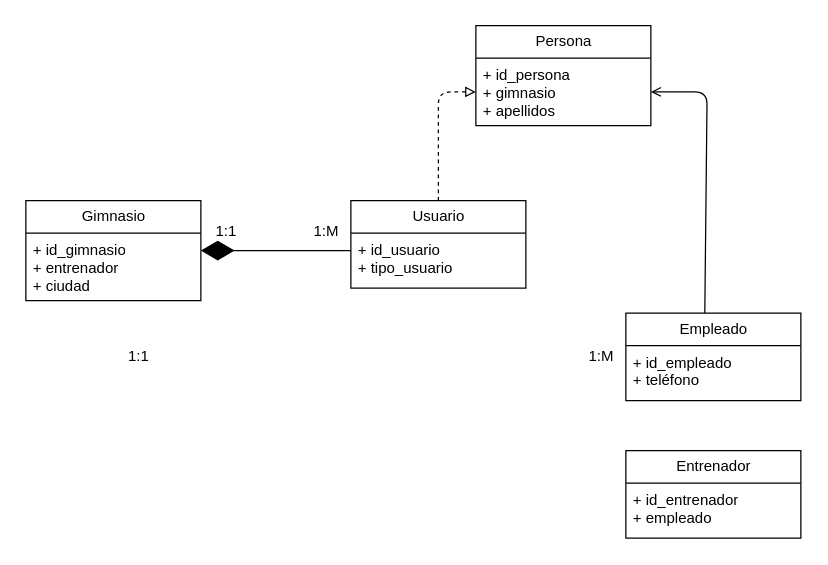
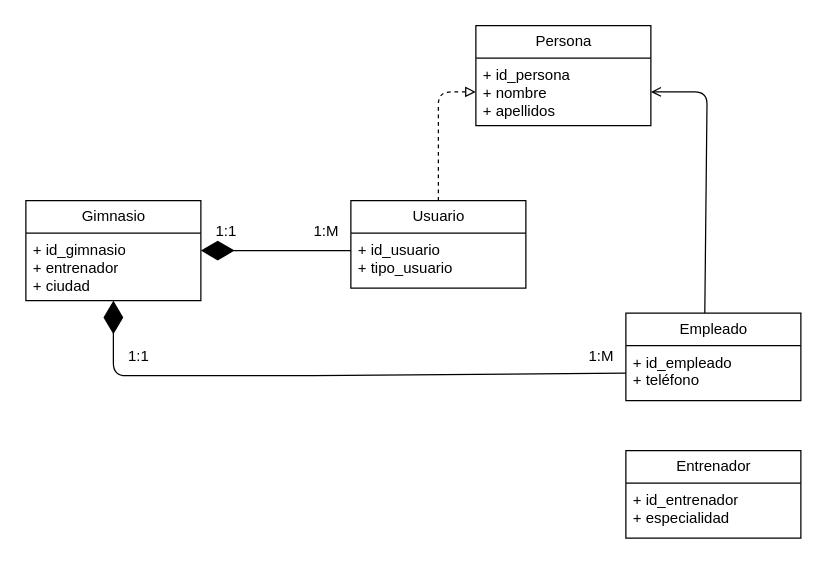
(530, 94) -> (530, 94)
none -> (356, 375)
(692, 510) -> (692, 510)
